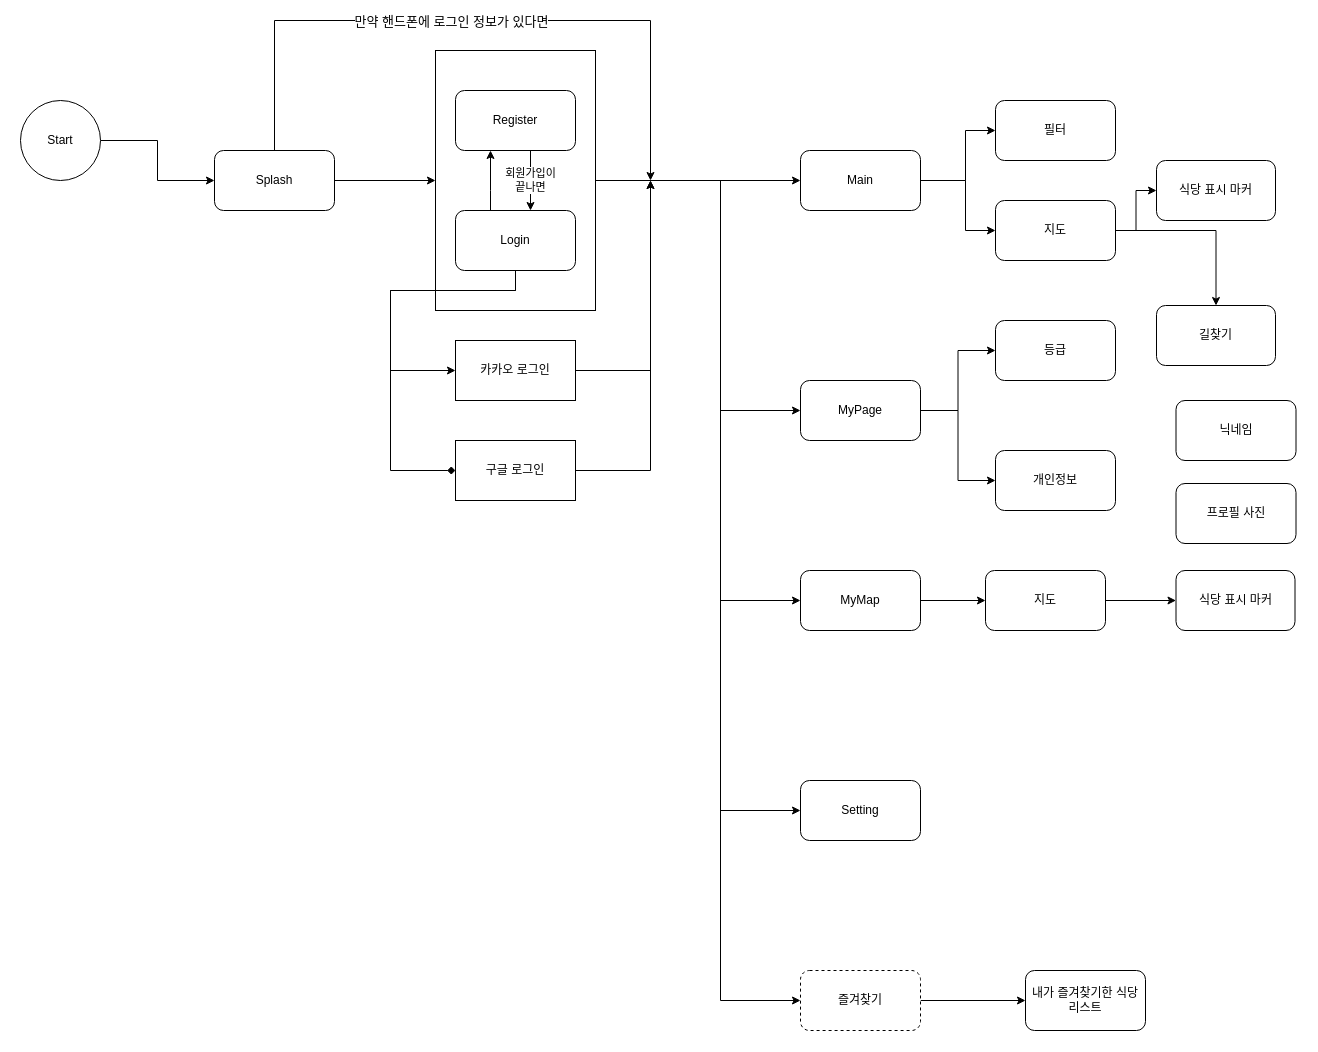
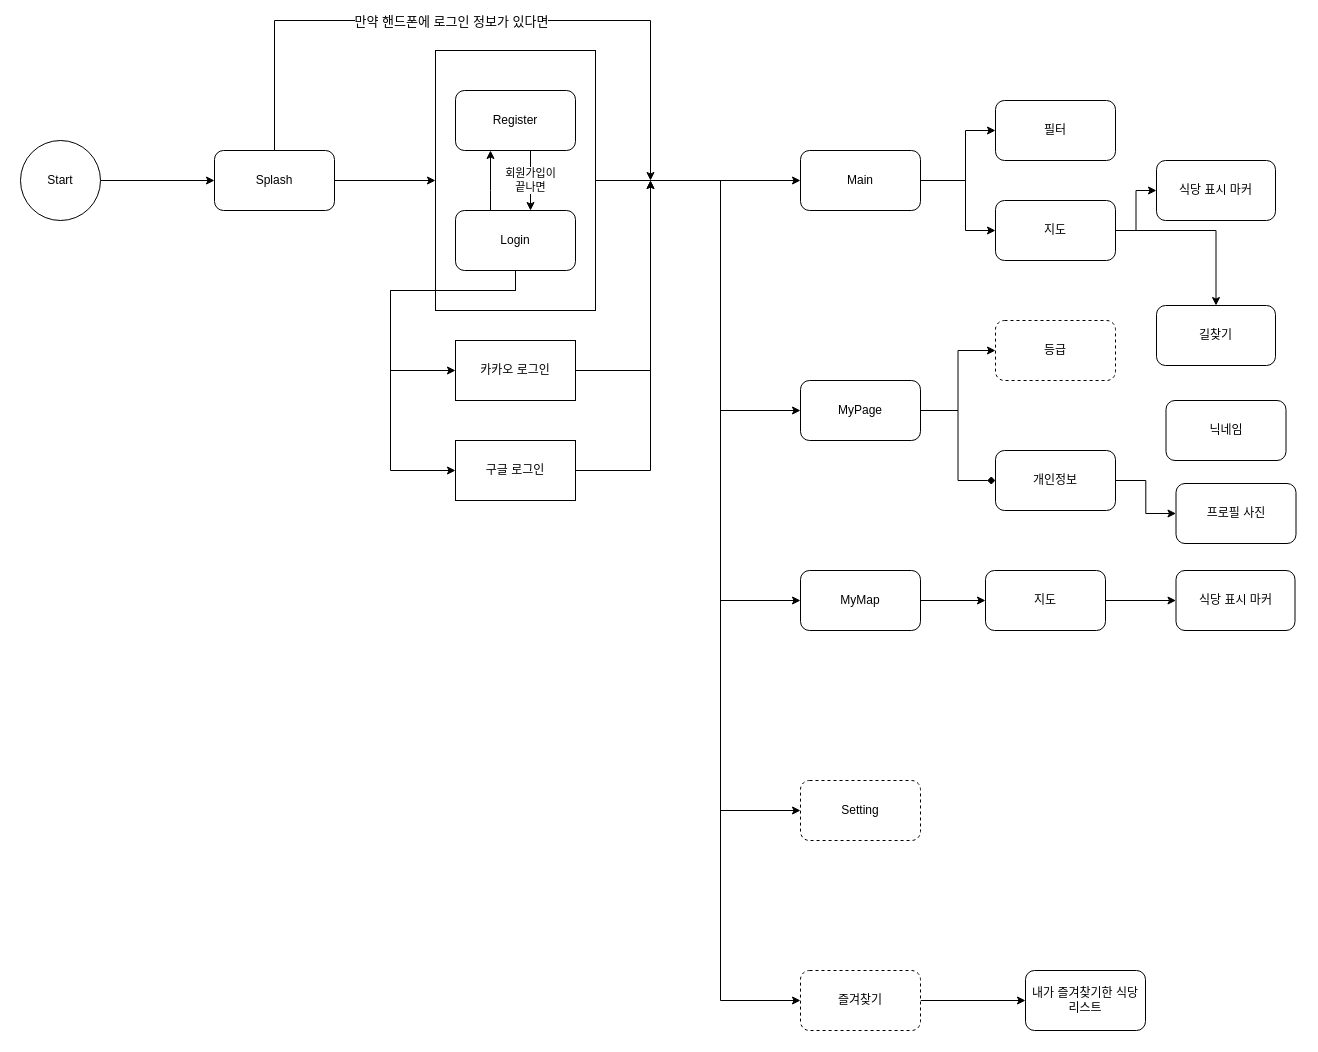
(61, 141) -> (61, 181)
(1056, 351) -> (1056, 351)
(1236, 431) -> (1226, 431)
(447, 471) -> (447, 471)
(987, 481) -> (987, 481)
none -> (1146, 494)
(861, 811) -> (861, 811)
